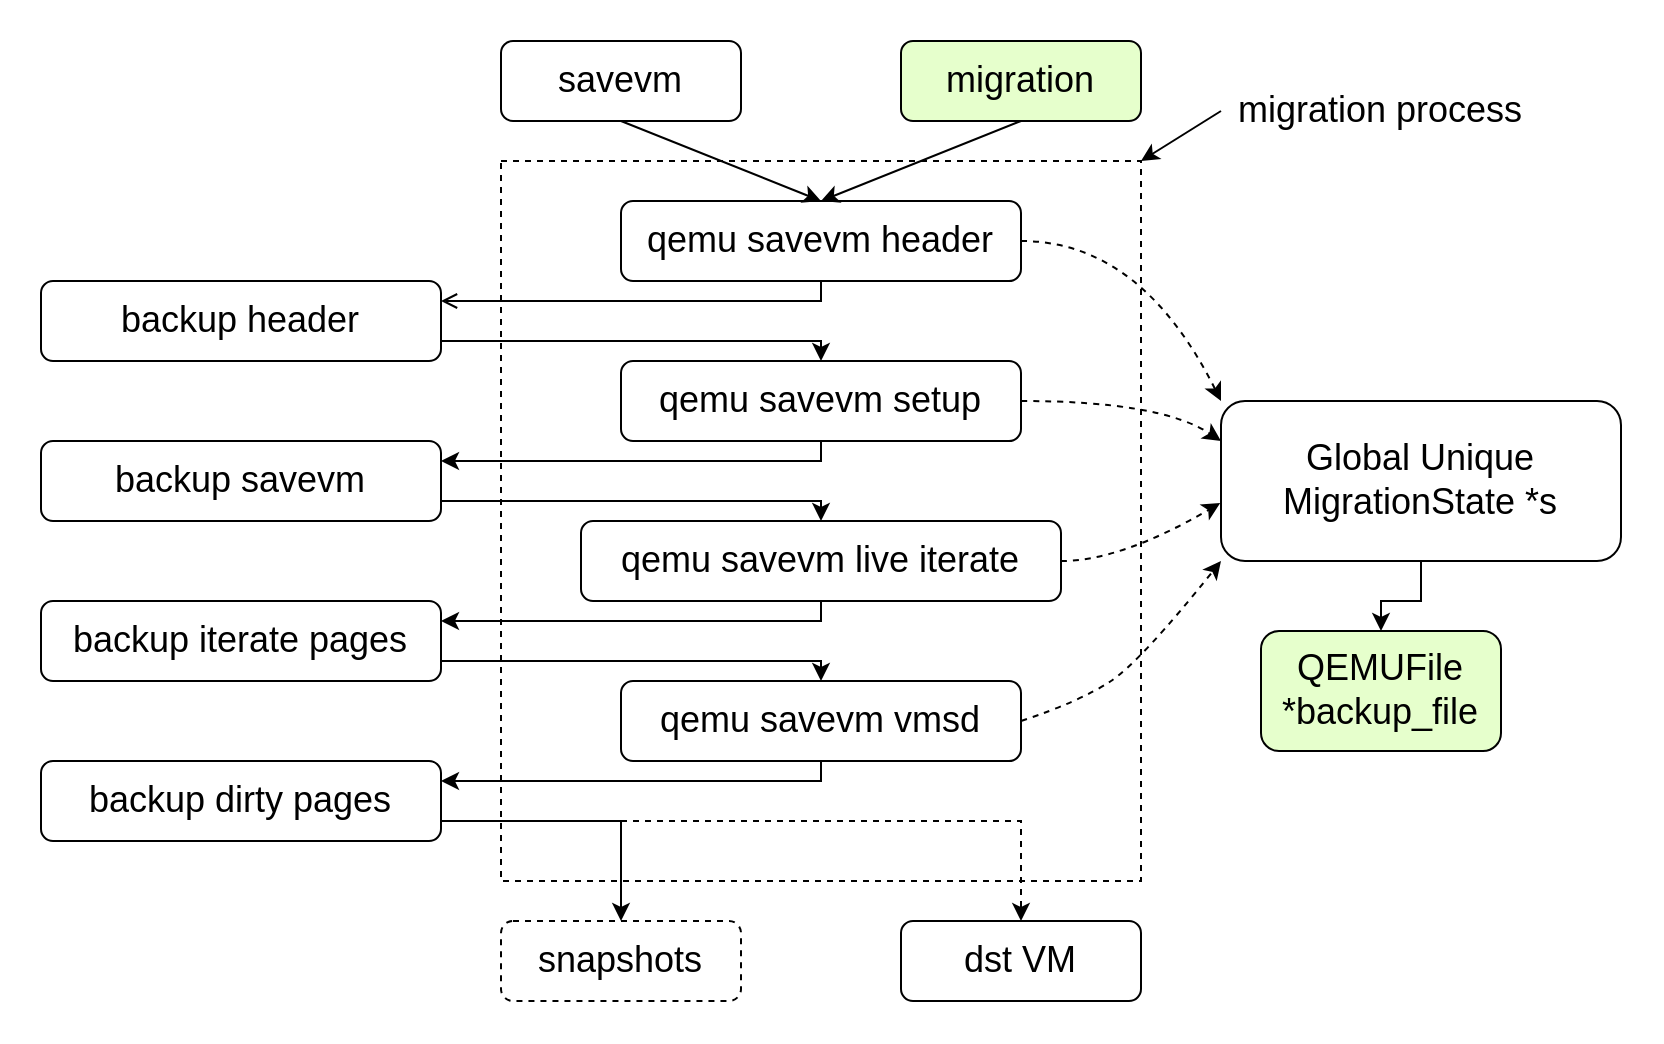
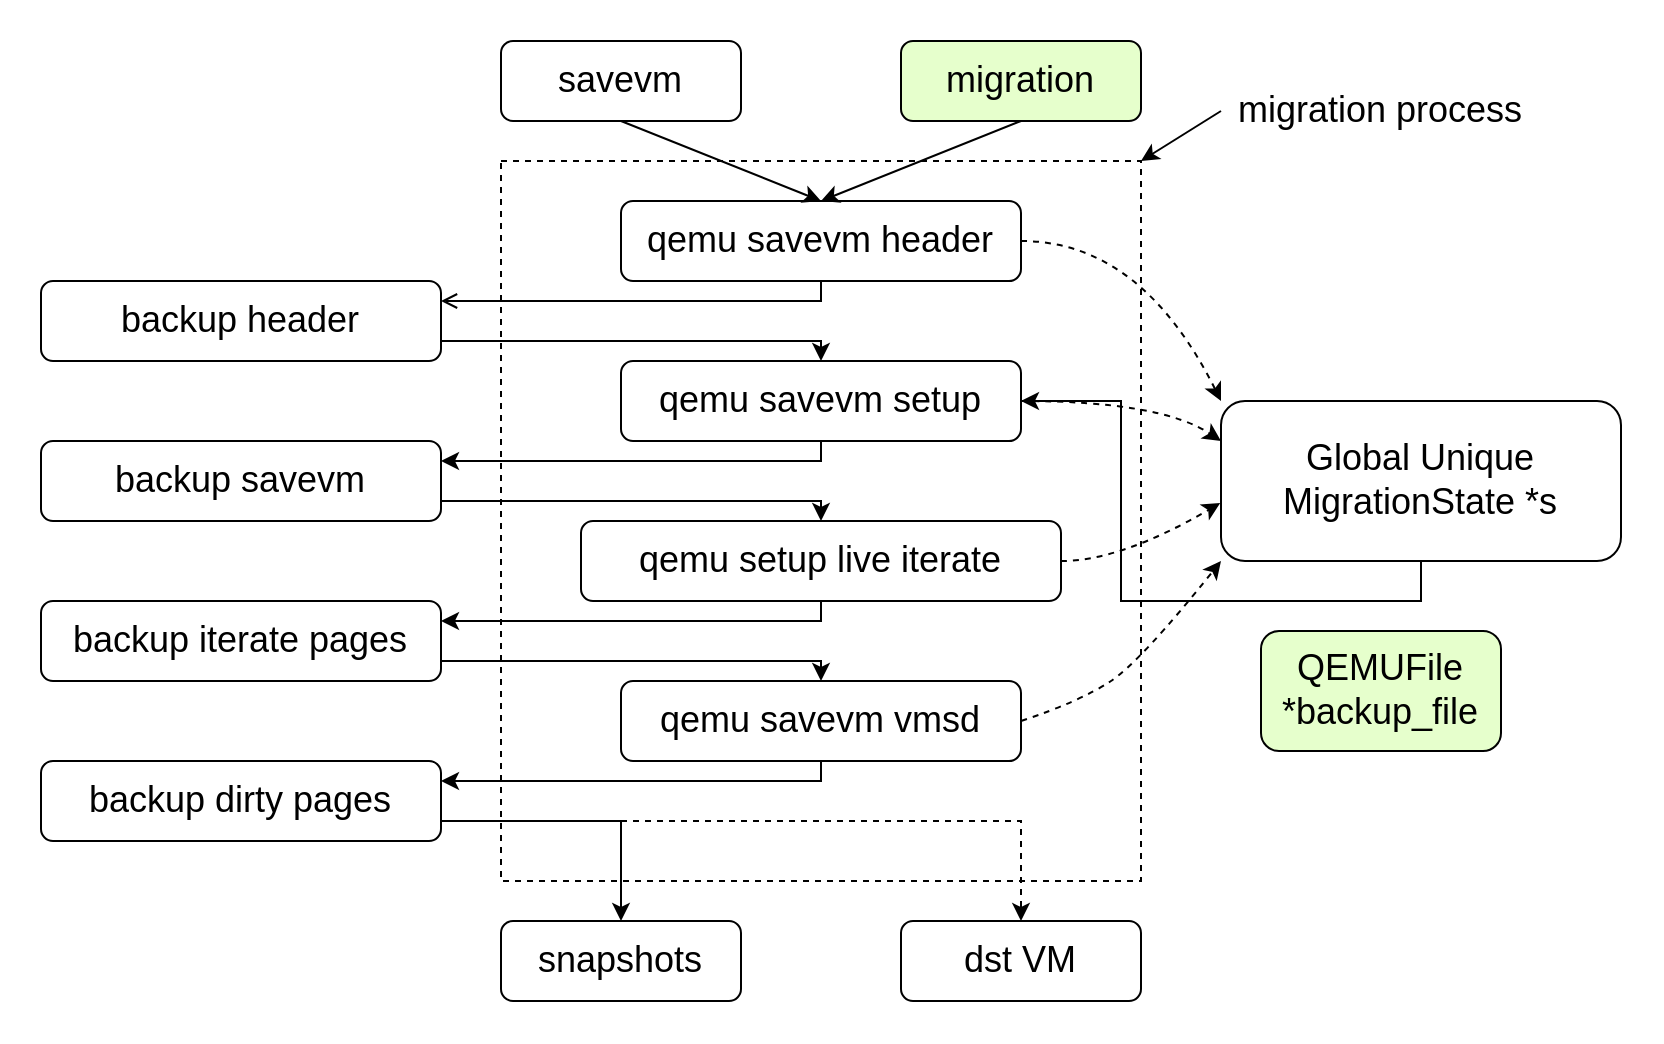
(821, 561) -> (821, 561)
(1381, 608) -> (1121, 521)
(621, 961) -> (621, 961)
